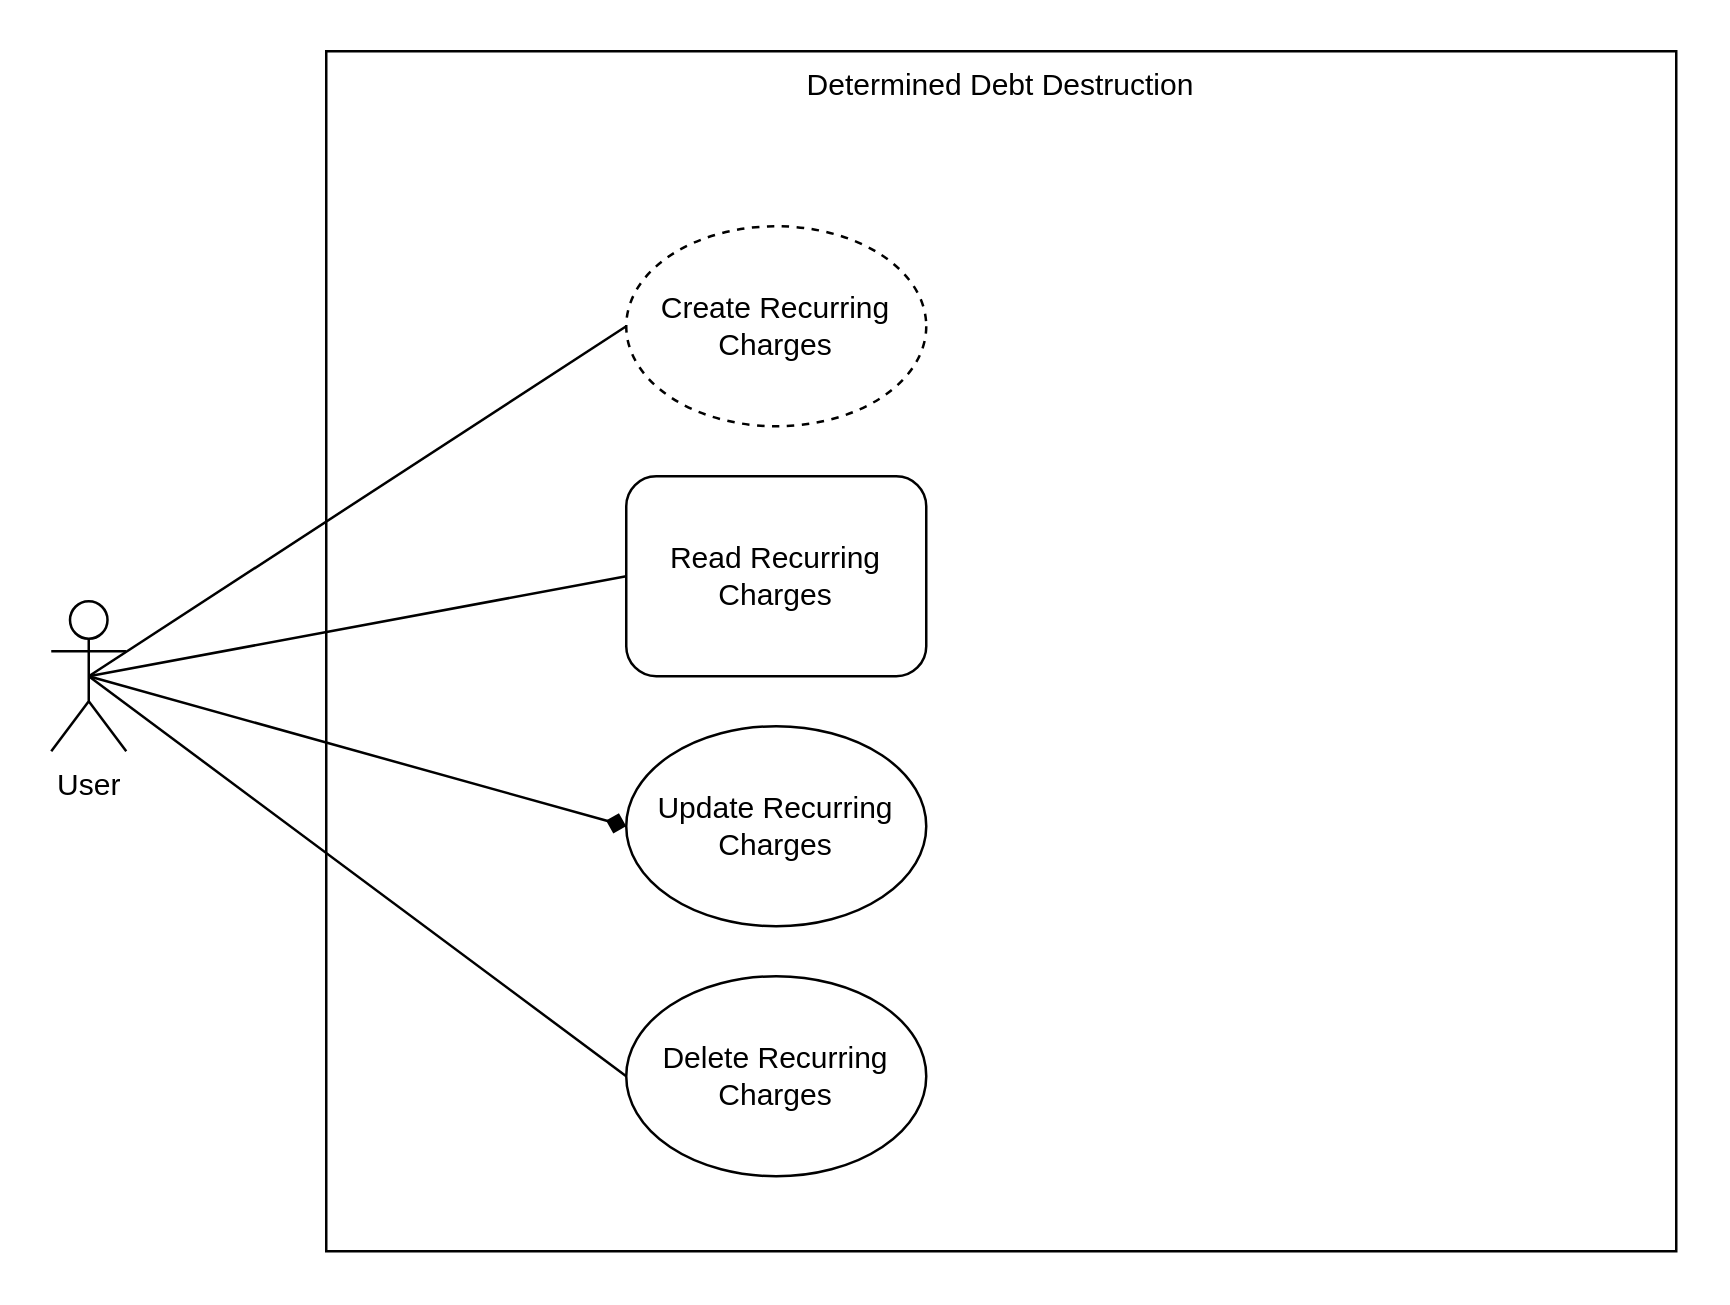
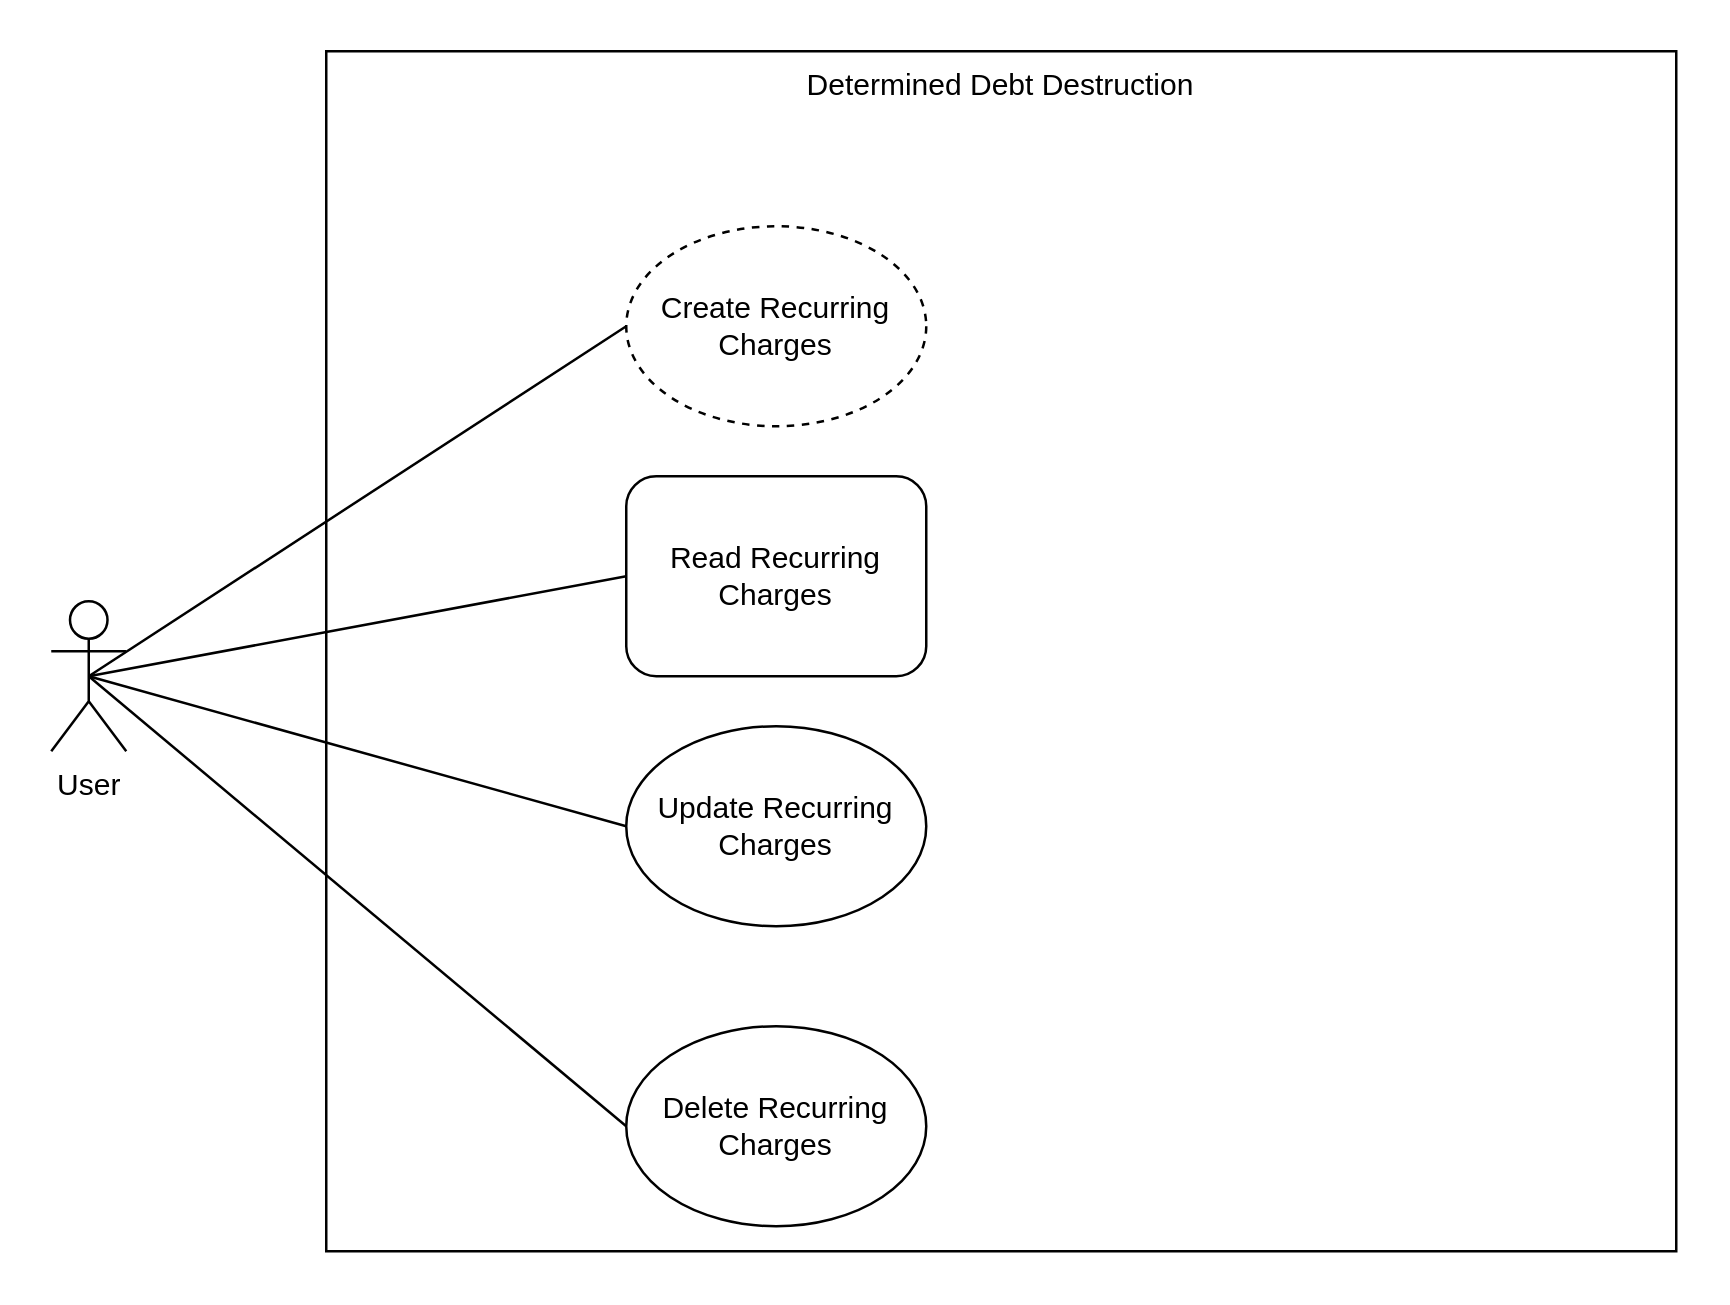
(606, 821) -> (615, 823)
(776, 1076) -> (776, 1126)
